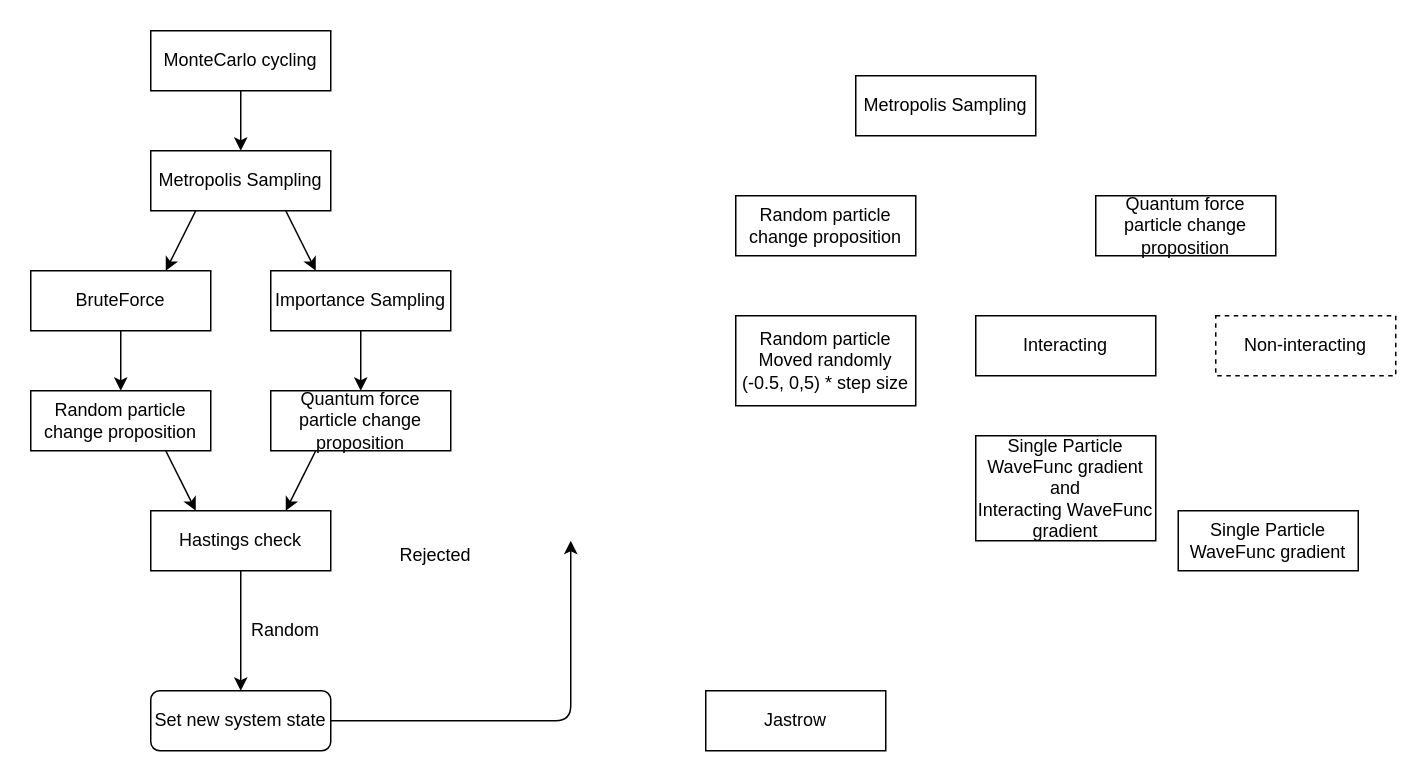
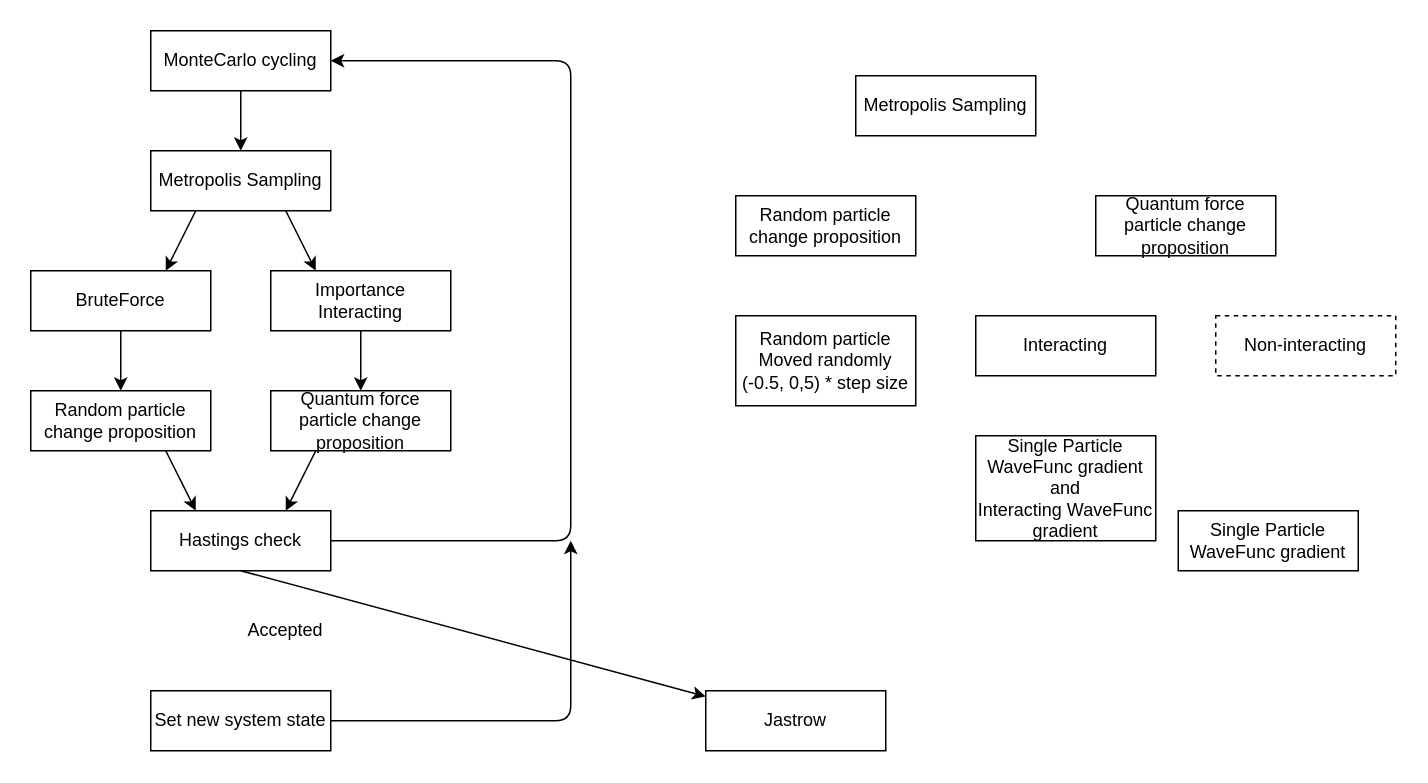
(361, 301) -> (361, 301)
none -> (571, 306)
(436, 556) -> none
(241, 626) -> (469, 632)
(286, 631) -> (286, 631)
(241, 721) -> (241, 721)
